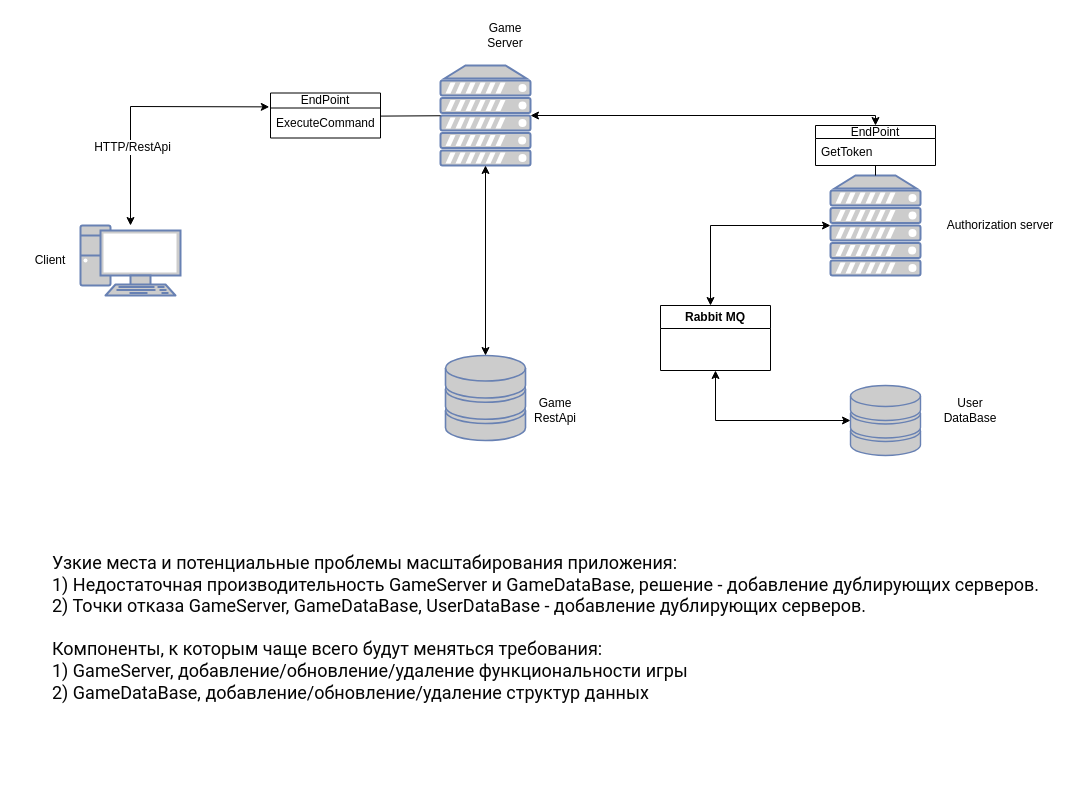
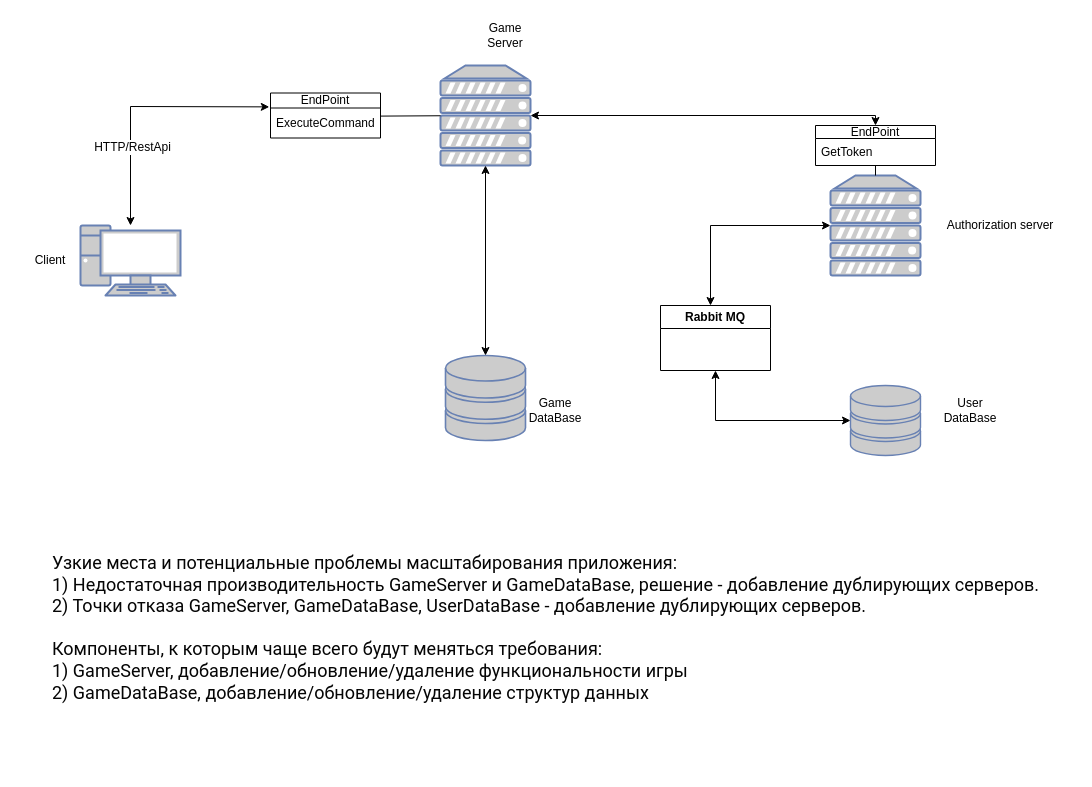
(556, 411) -> (556, 411)
